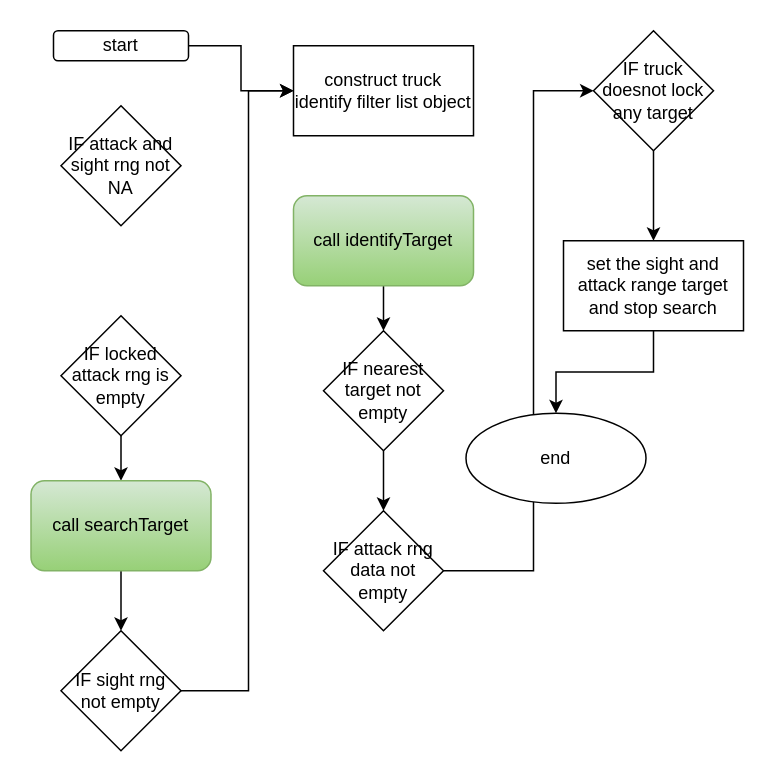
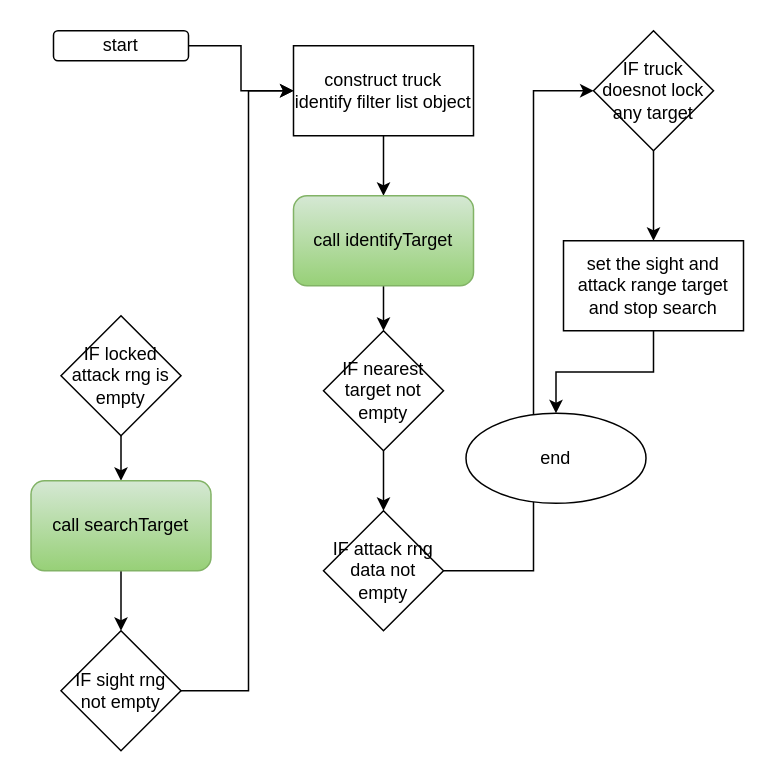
none -> (383, 161)
(121, 166) -> none
